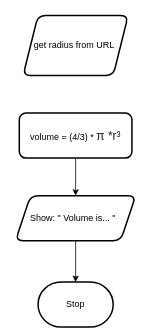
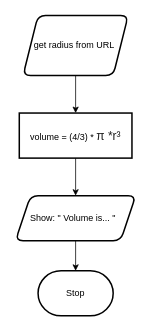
none -> (75, 92)
(75, 135) -> (75, 135)
(75, 304) -> (75, 293)
